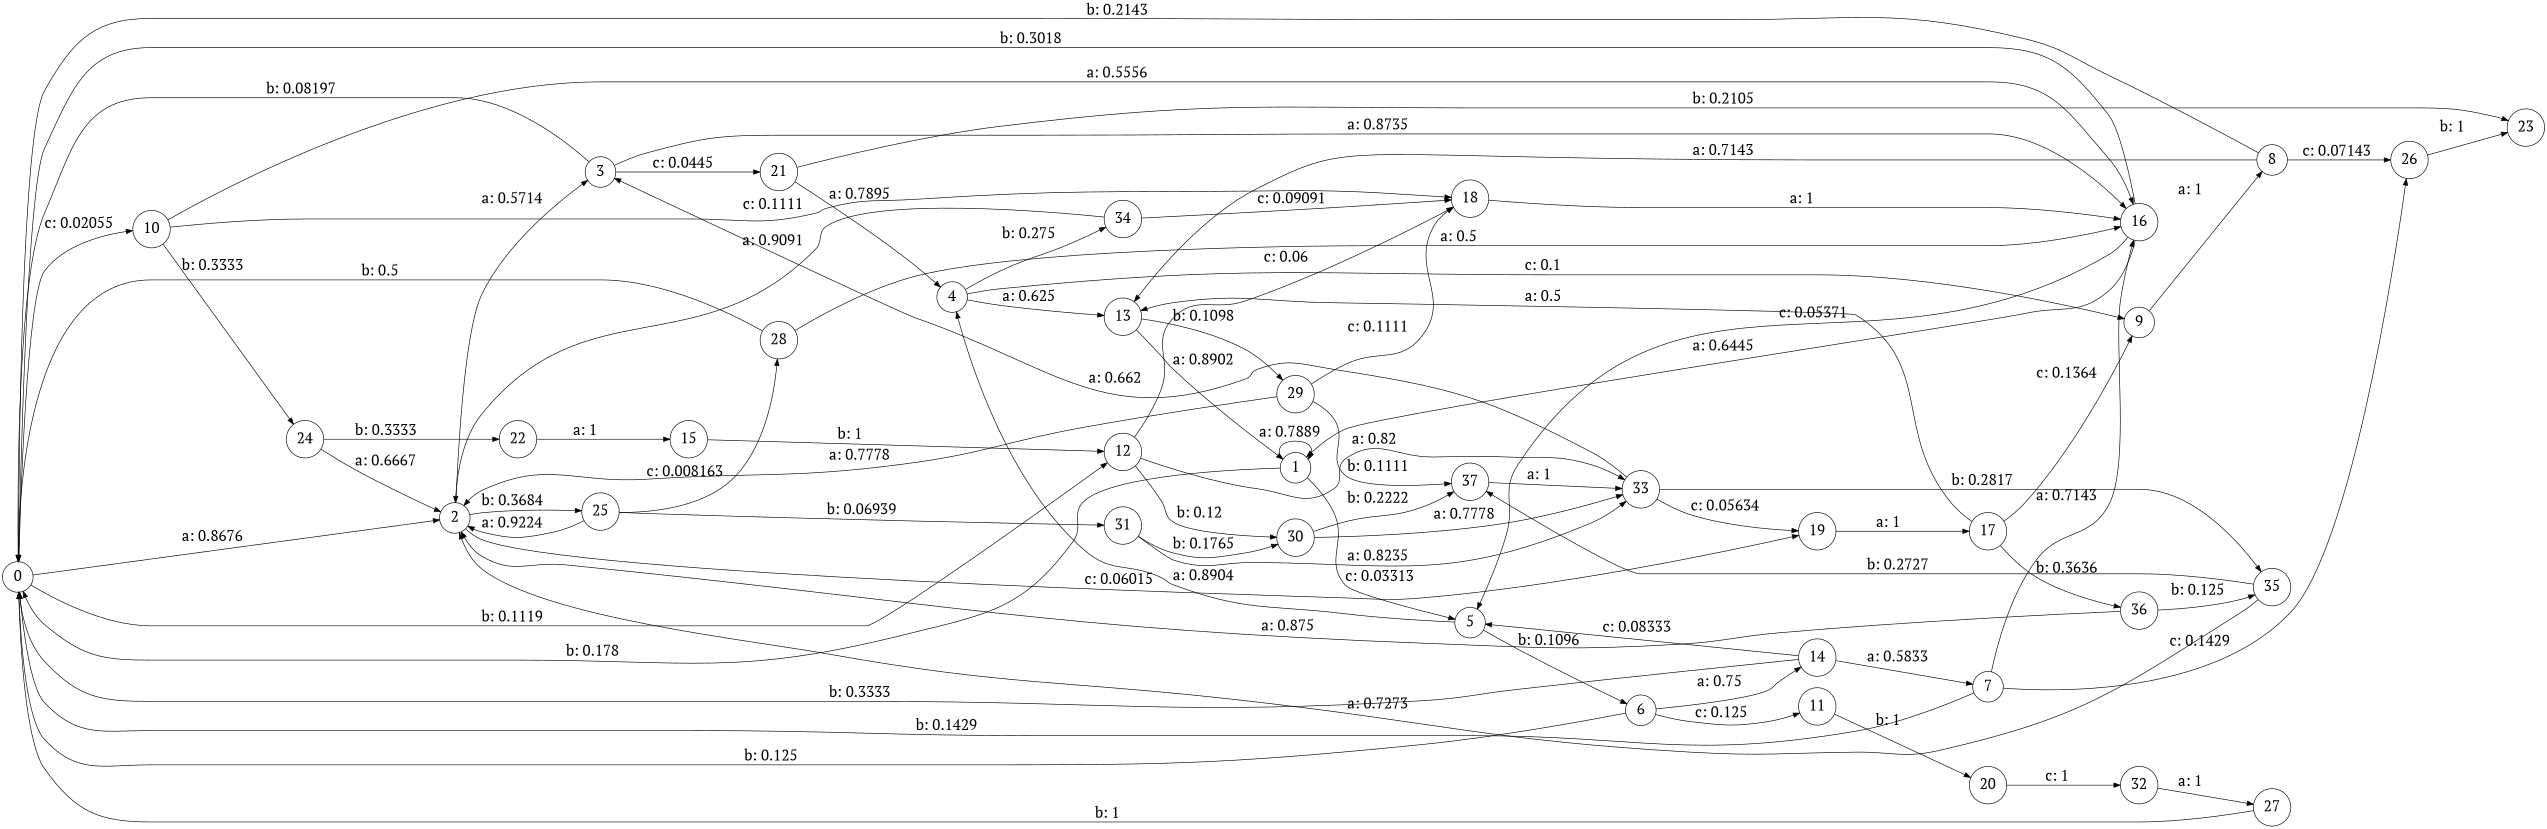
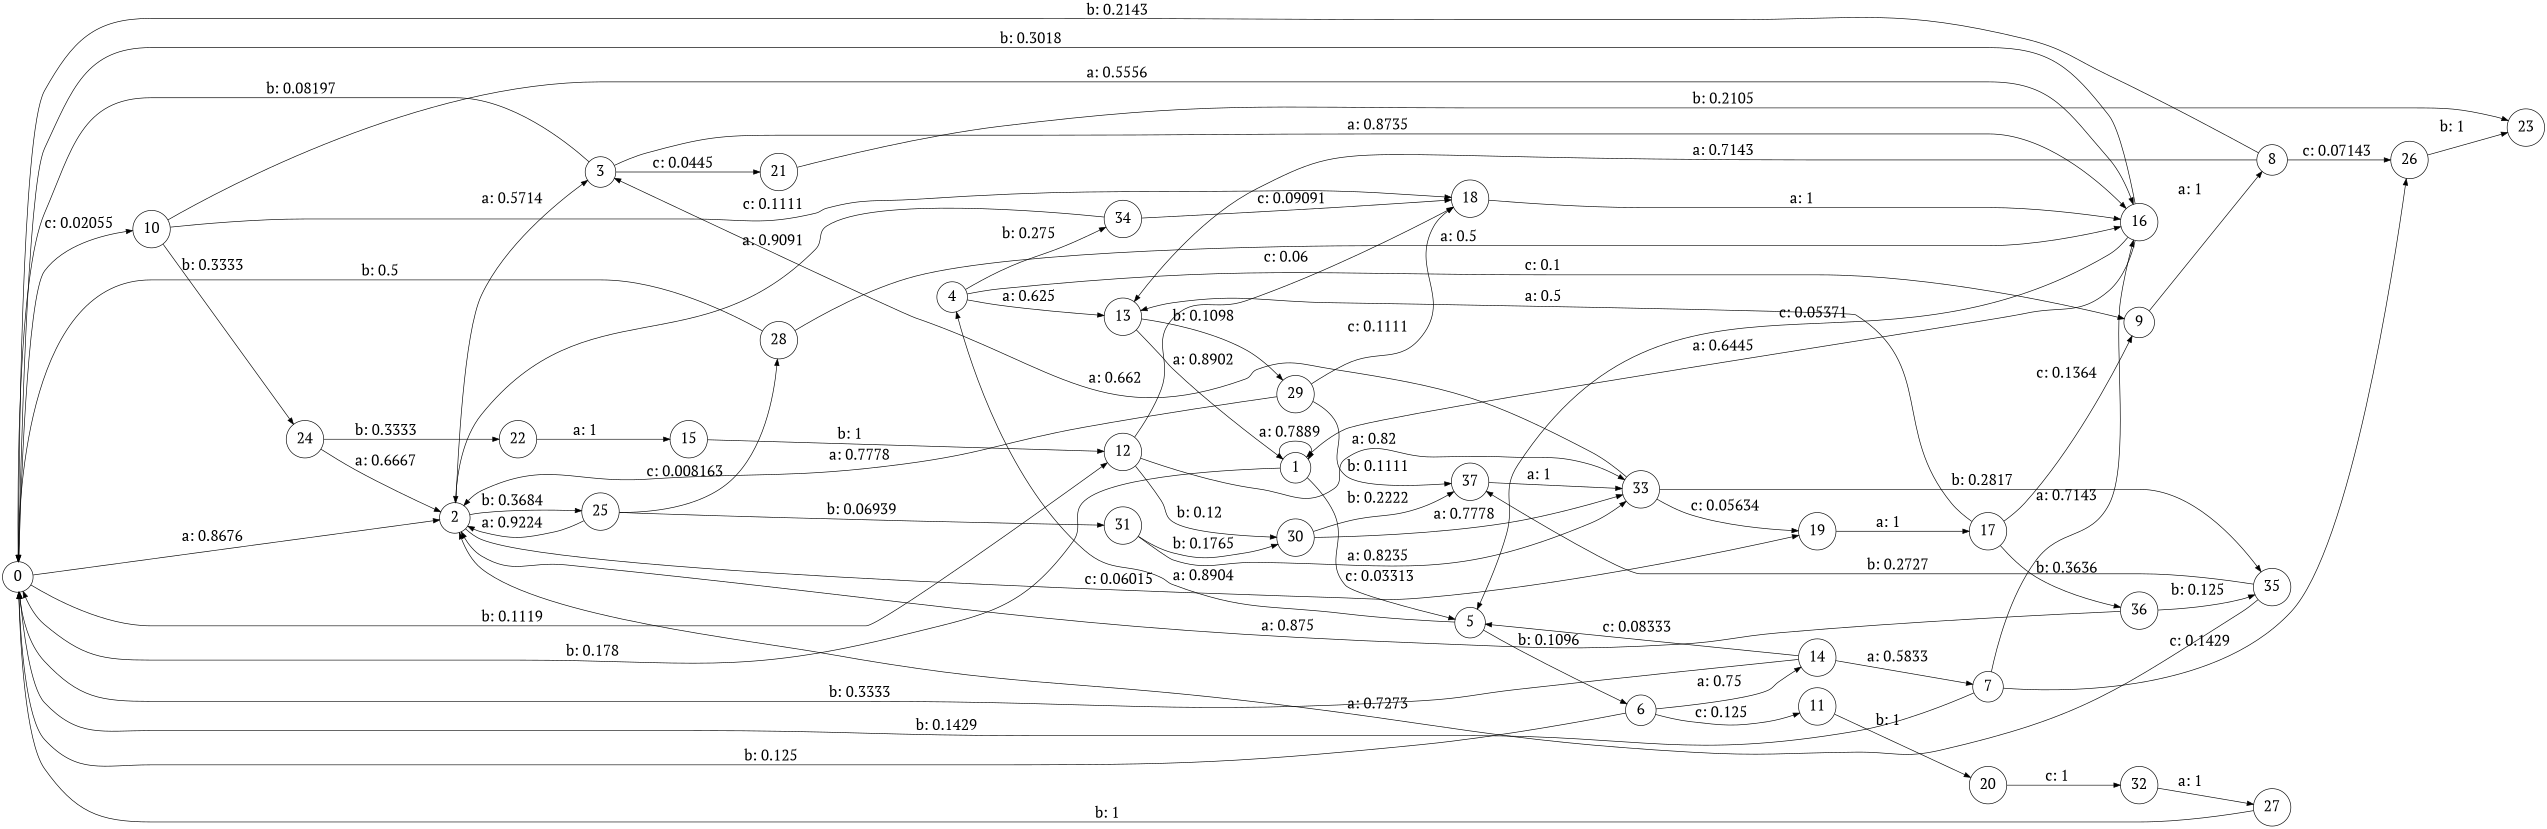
(867, 230) -> none
